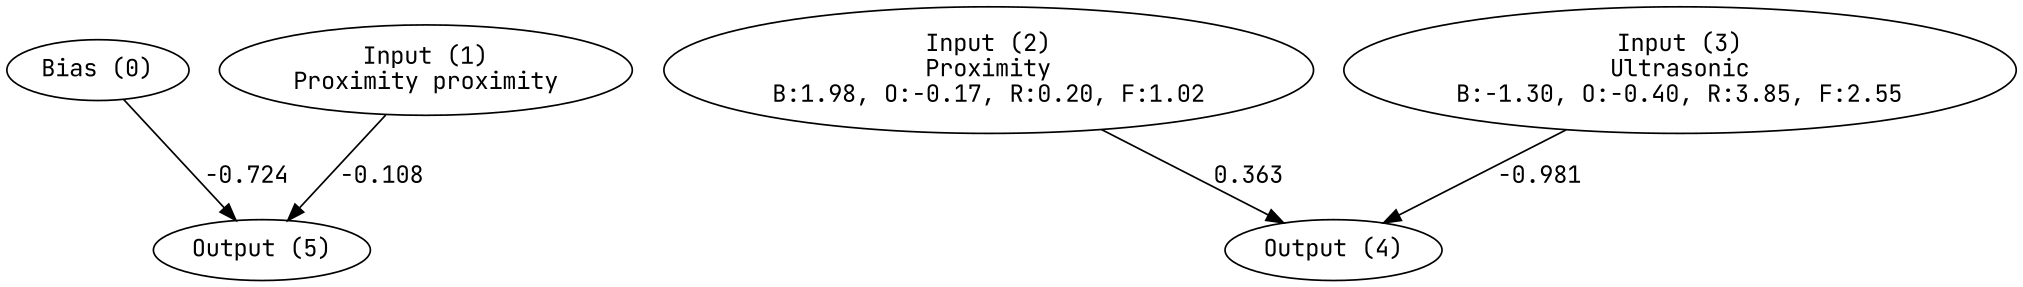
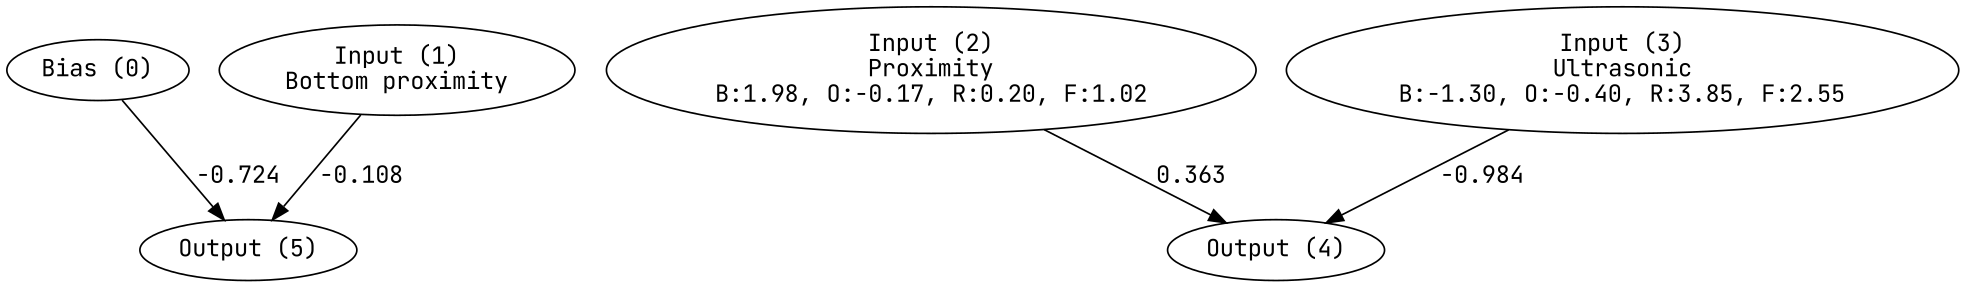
(426, 70) -> (397, 70)
(1540, 177) -> (1482, 177)
